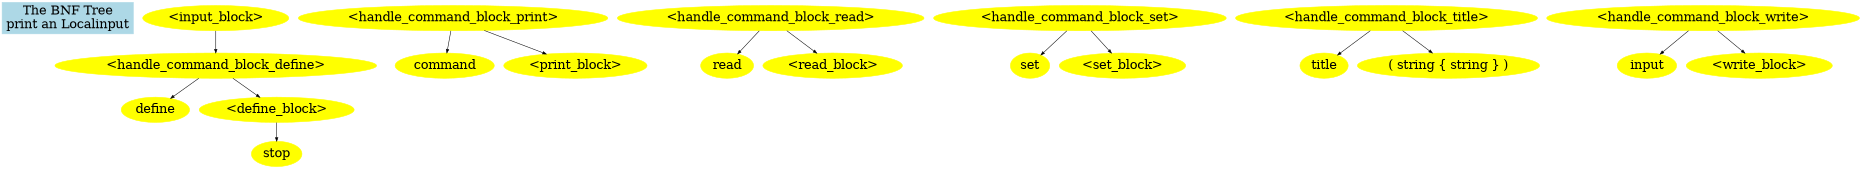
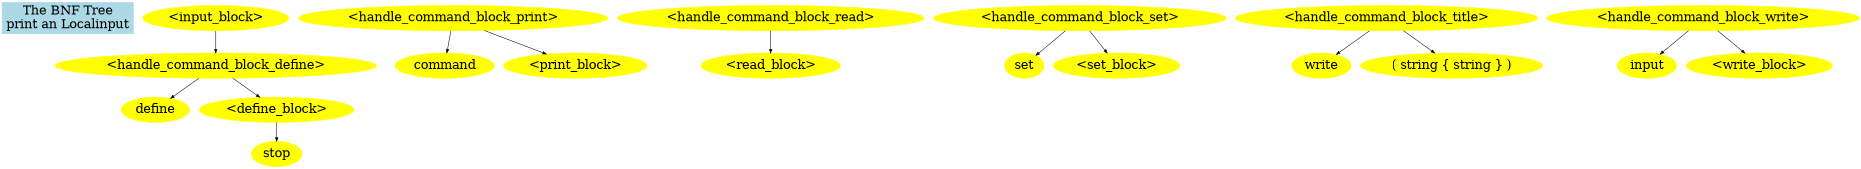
(727, 66) -> none
(1324, 66) -> (1321, 66)
